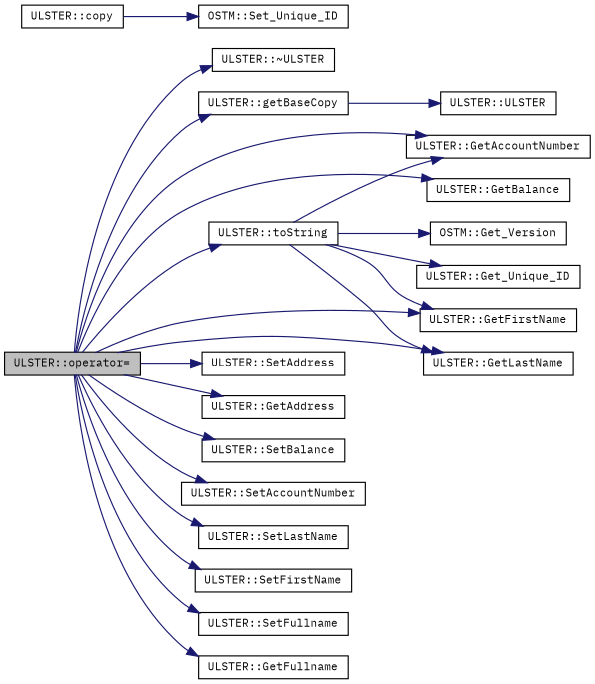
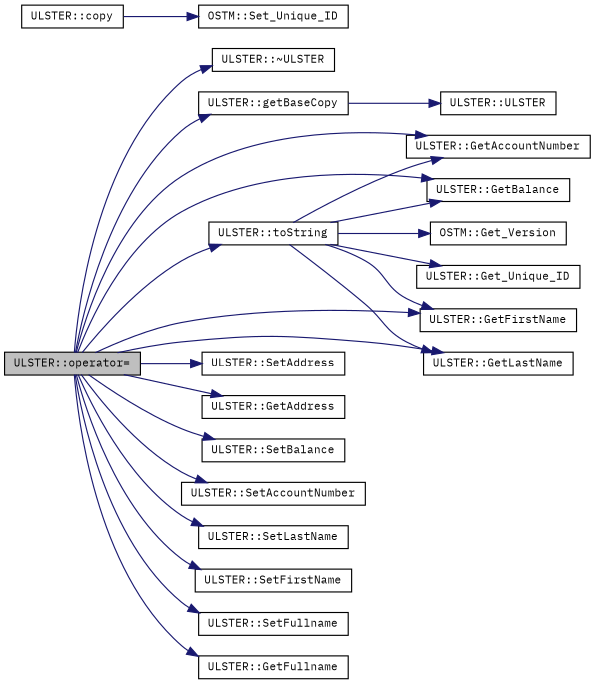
none -> (380, 213)
